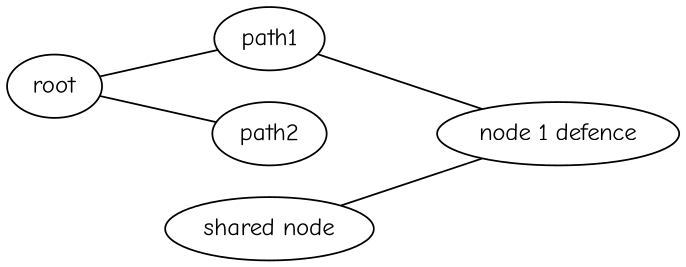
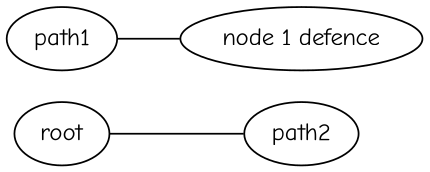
(159, 63) -> none
(269, 229) -> none
